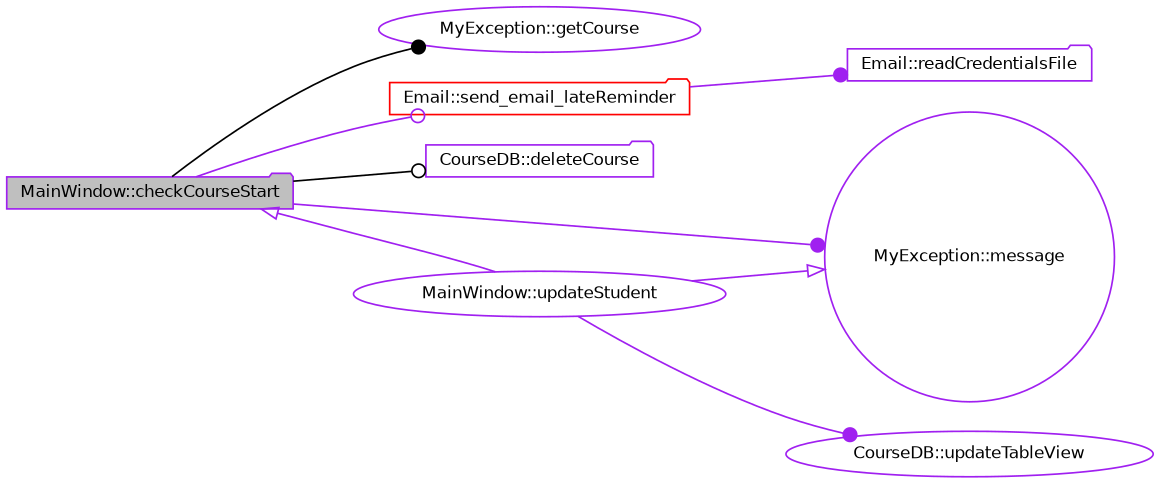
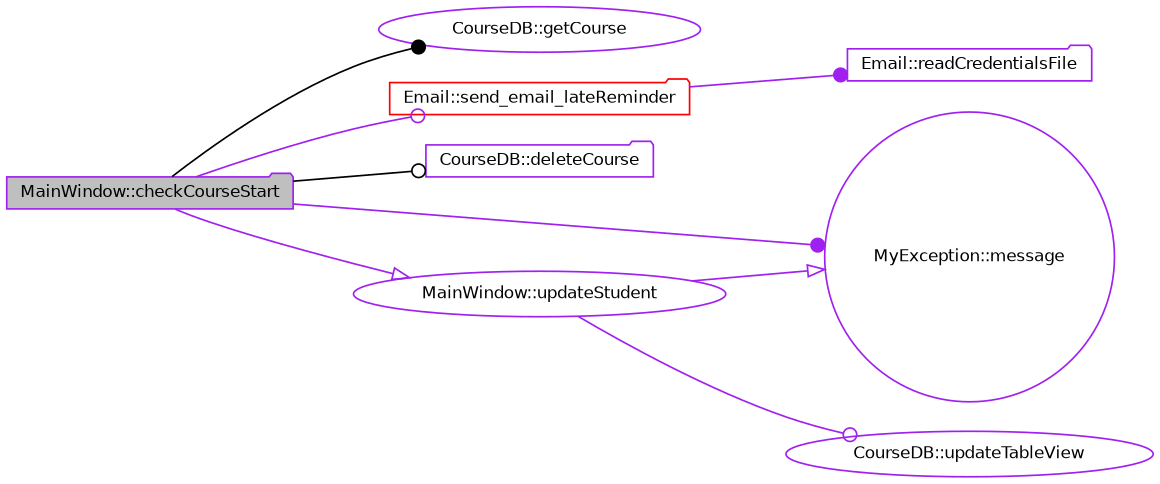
(540, 29) -> (540, 29)
(387, 242) -> (283, 244)
(707, 384) -> (707, 384)
